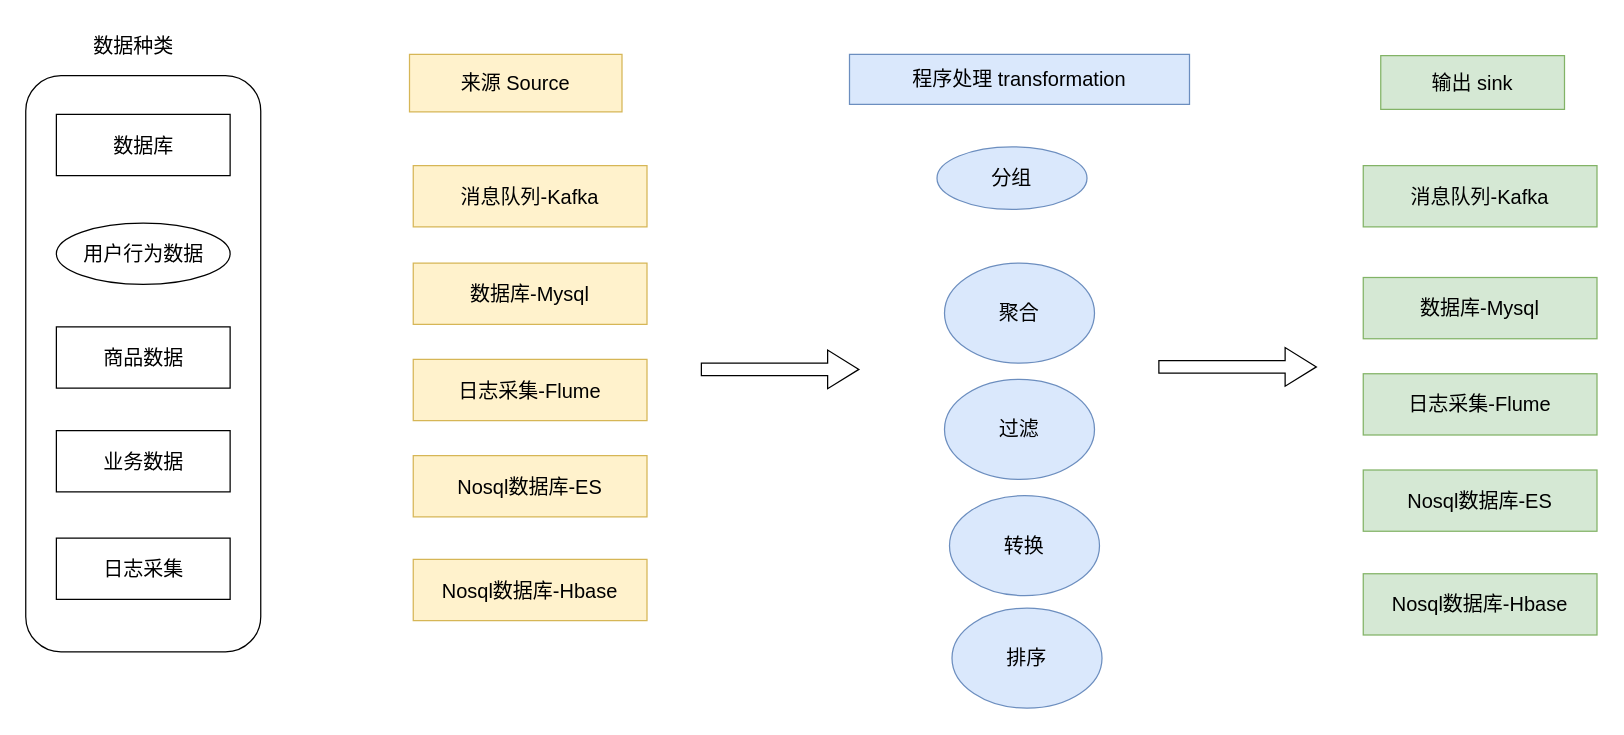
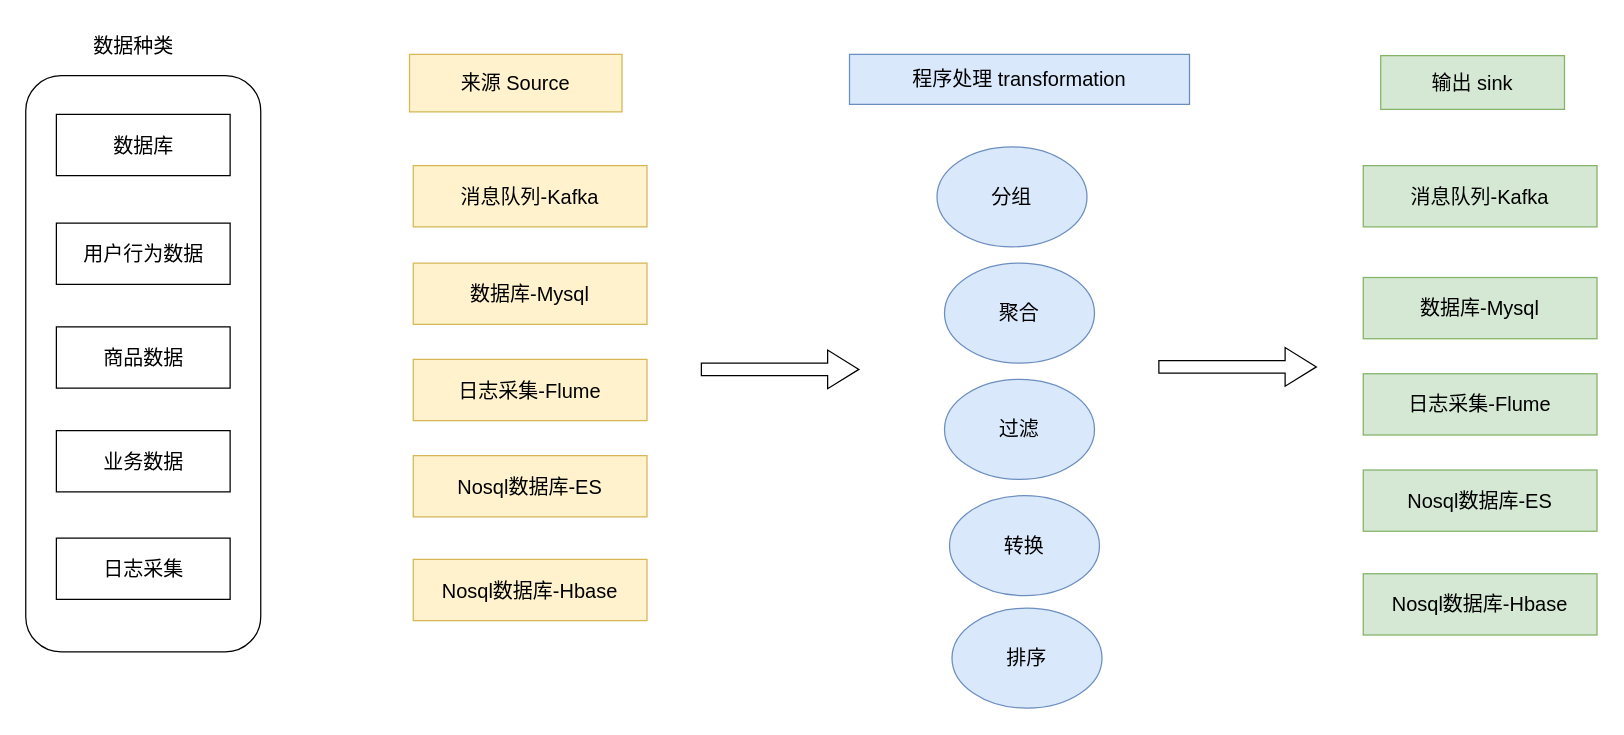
(1012, 178) -> (1012, 197)
(143, 254) -> (143, 254)
